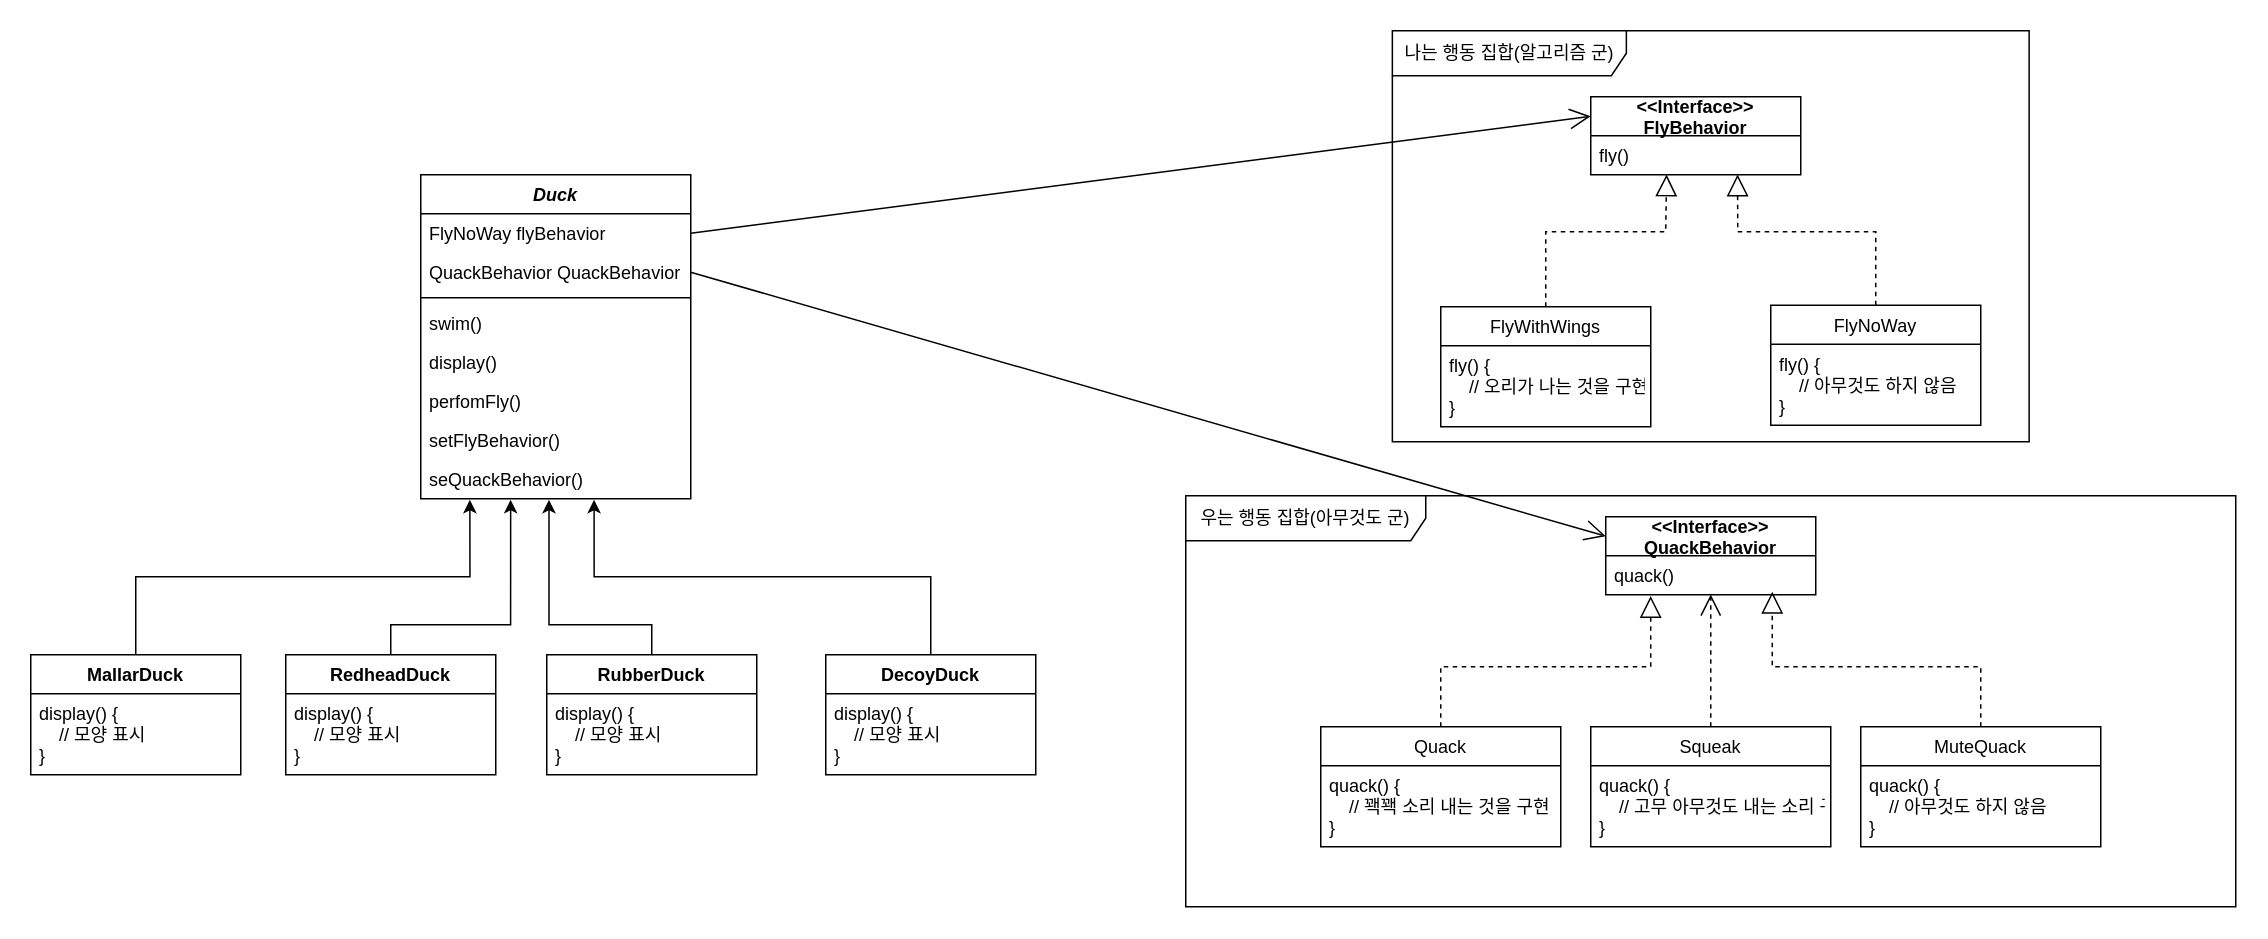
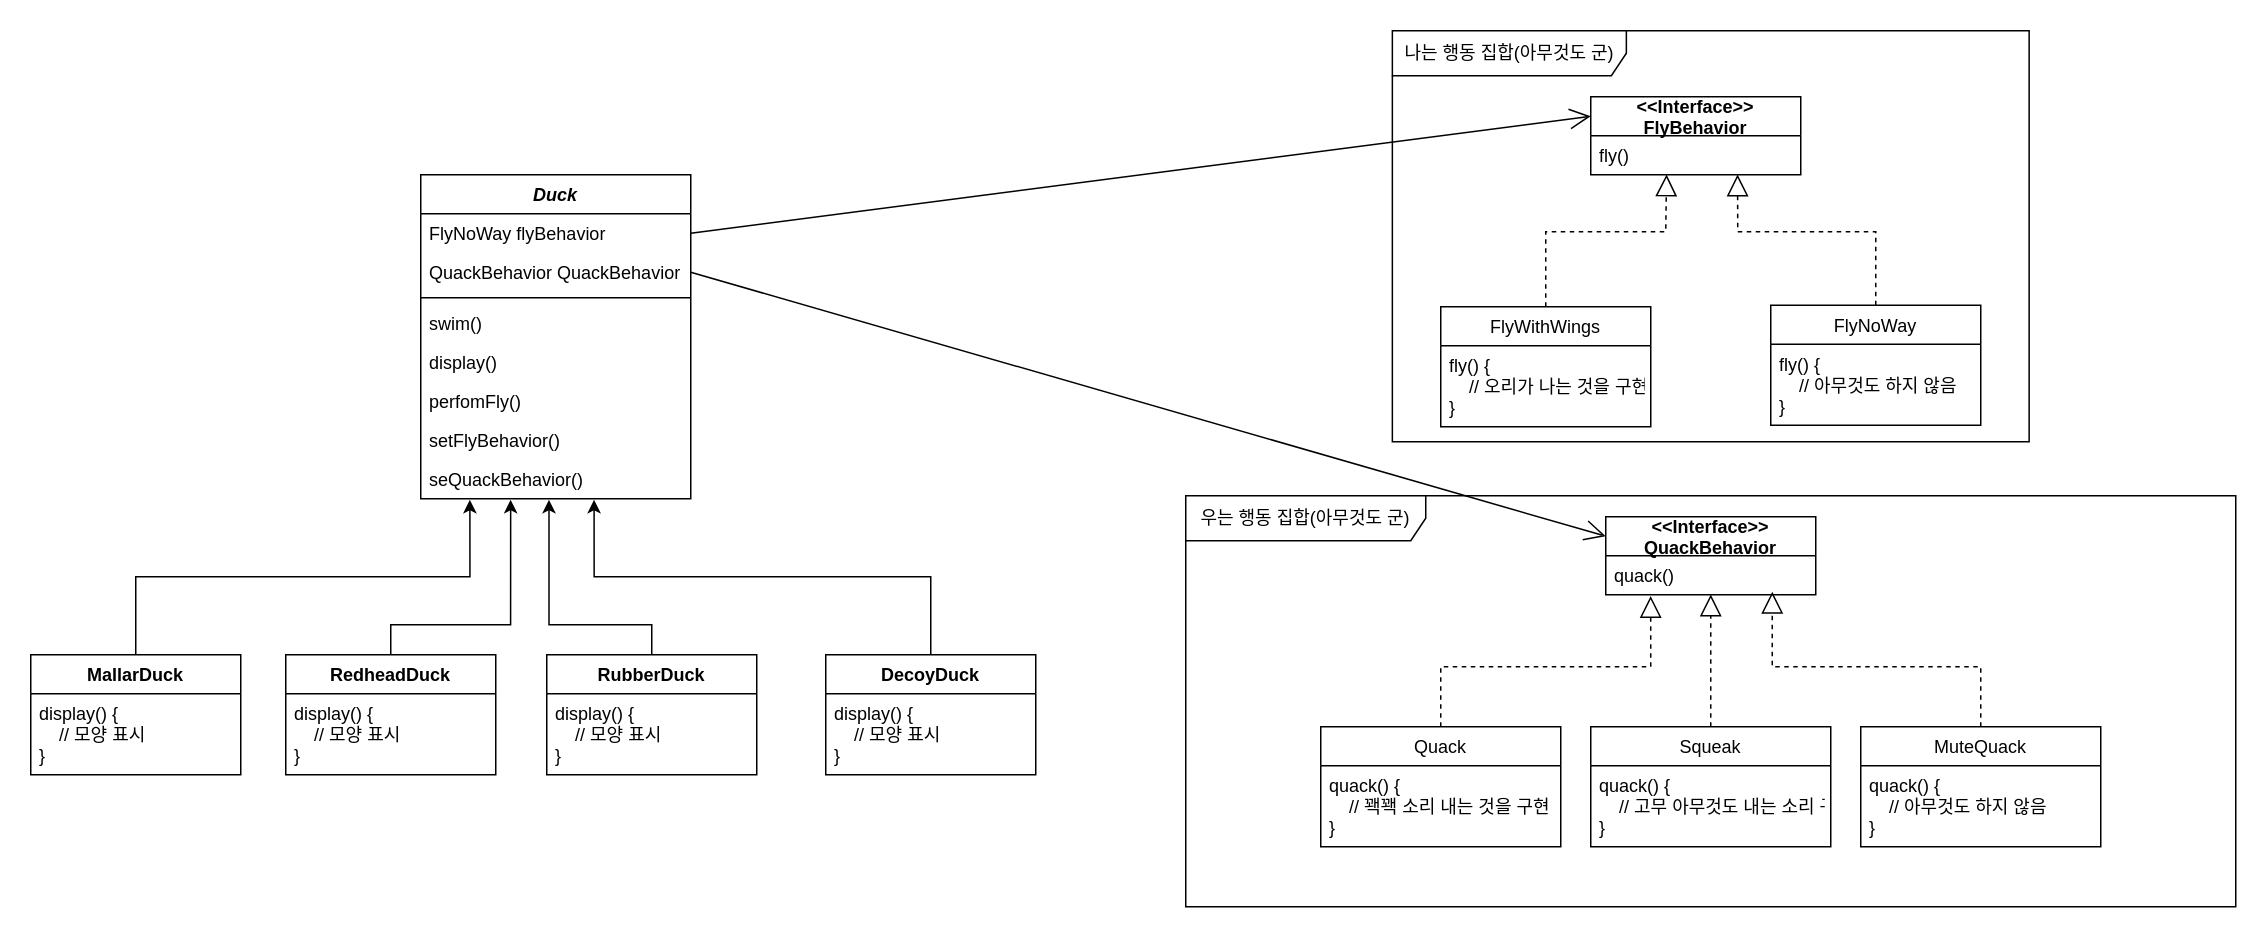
(1510, 53) -> (1510, 53)
(1711, 608) -> (1711, 617)
